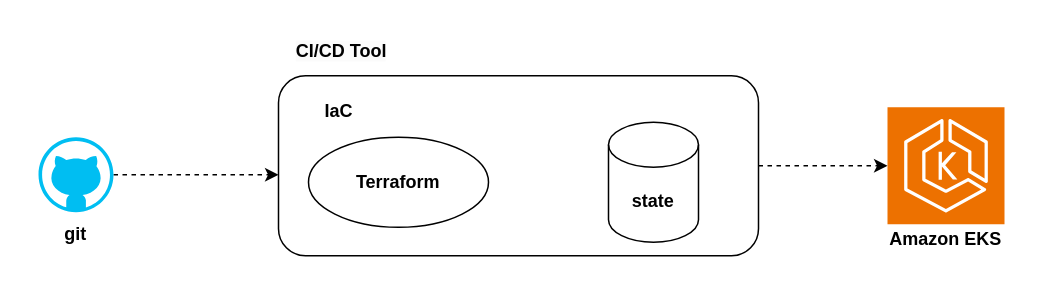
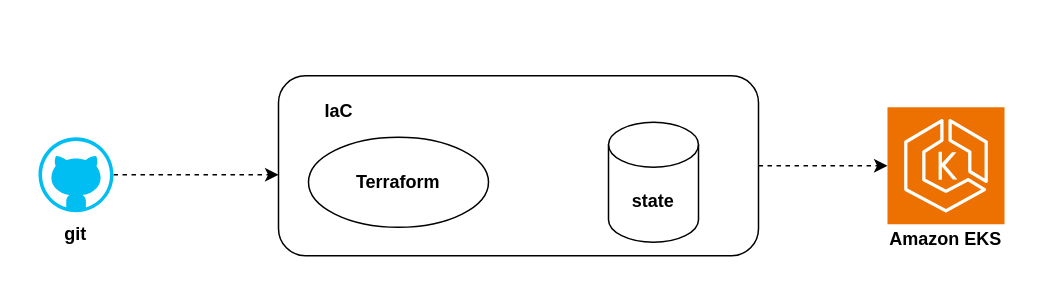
(361, 46) -> none
